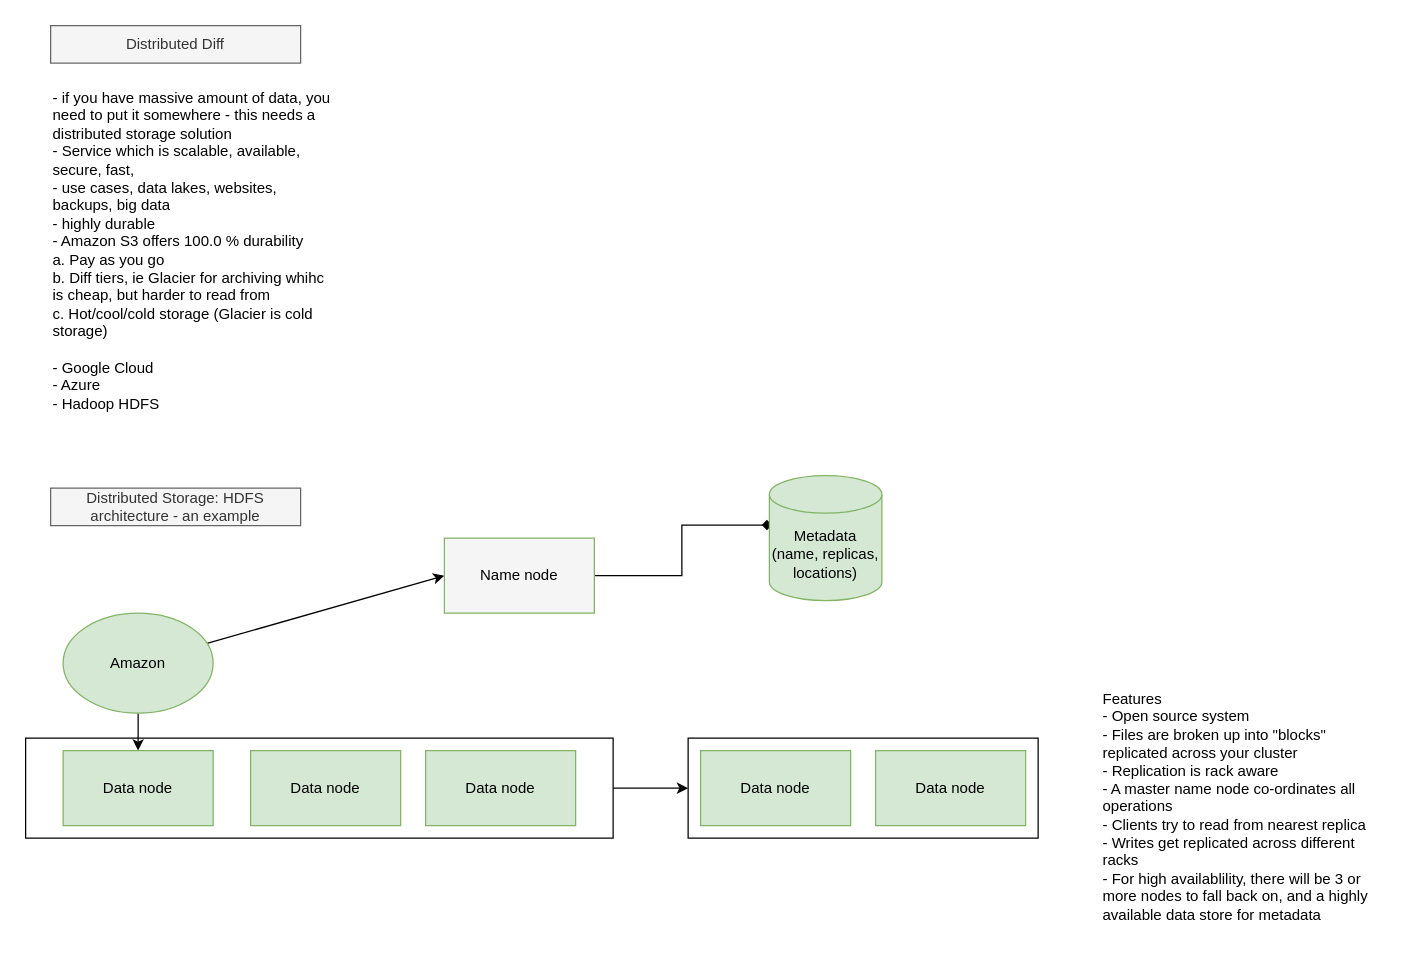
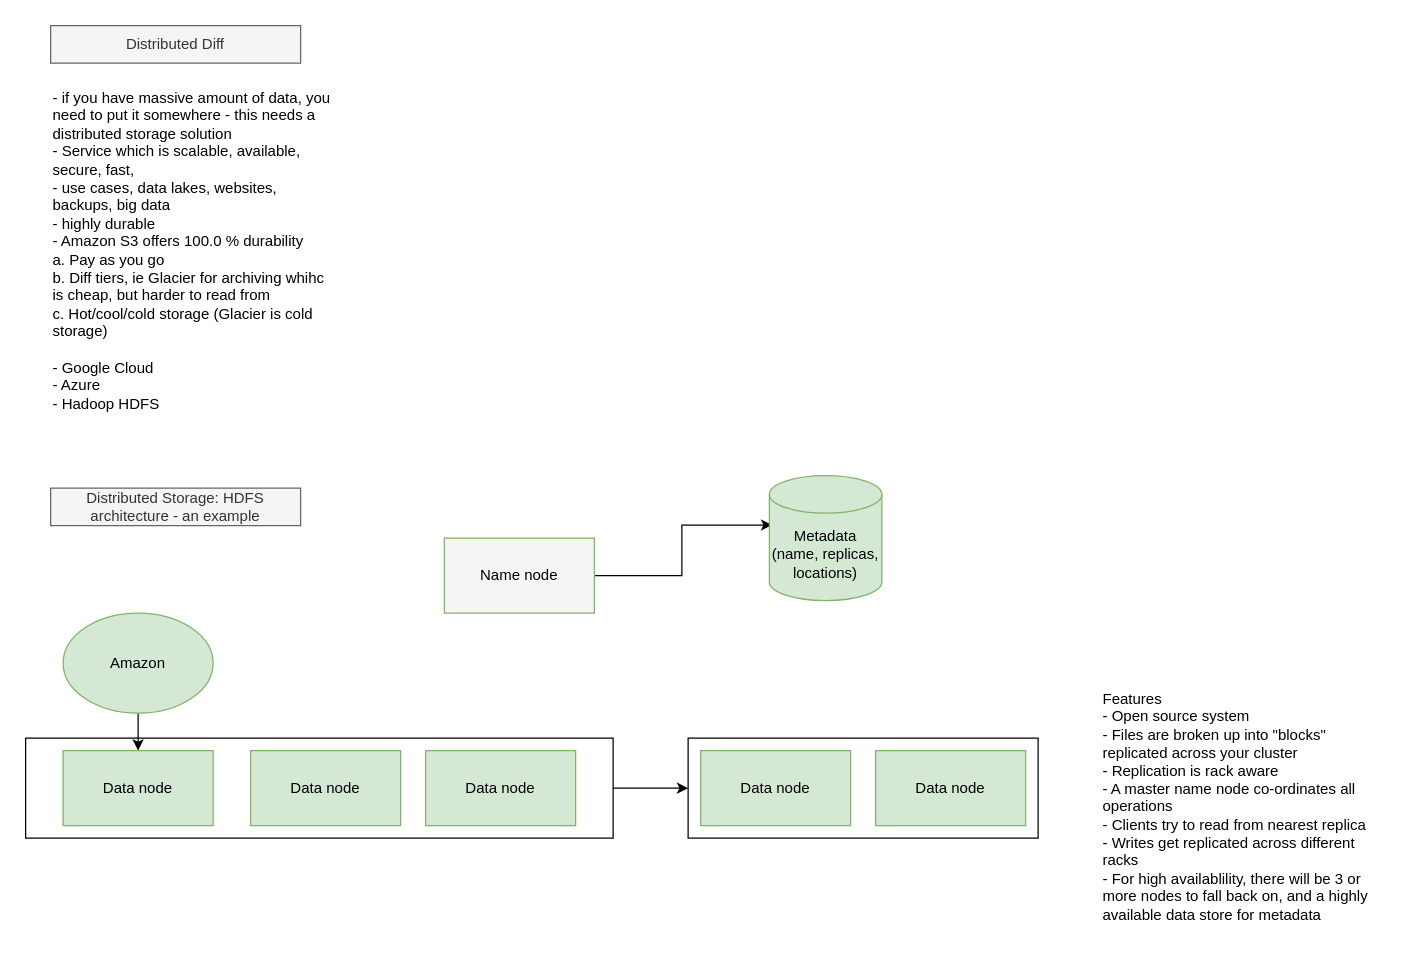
(761, 525) -> (762, 525)
(322, 611) -> none
